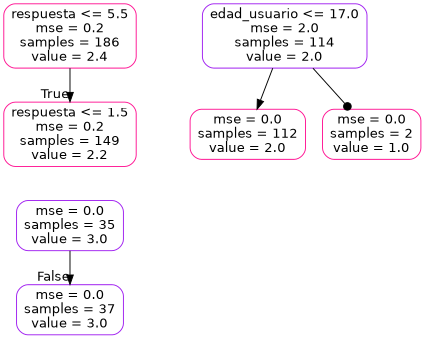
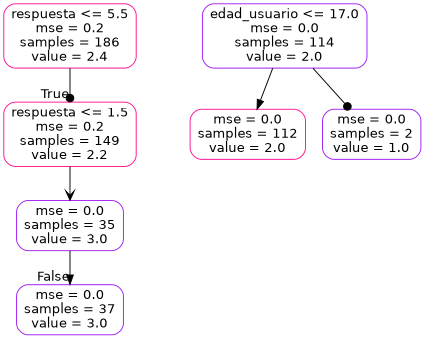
(285, 36) -> (285, 36)
(70, 81) -> (70, 81)
(372, 134) -> (372, 134)
none -> (70, 179)
